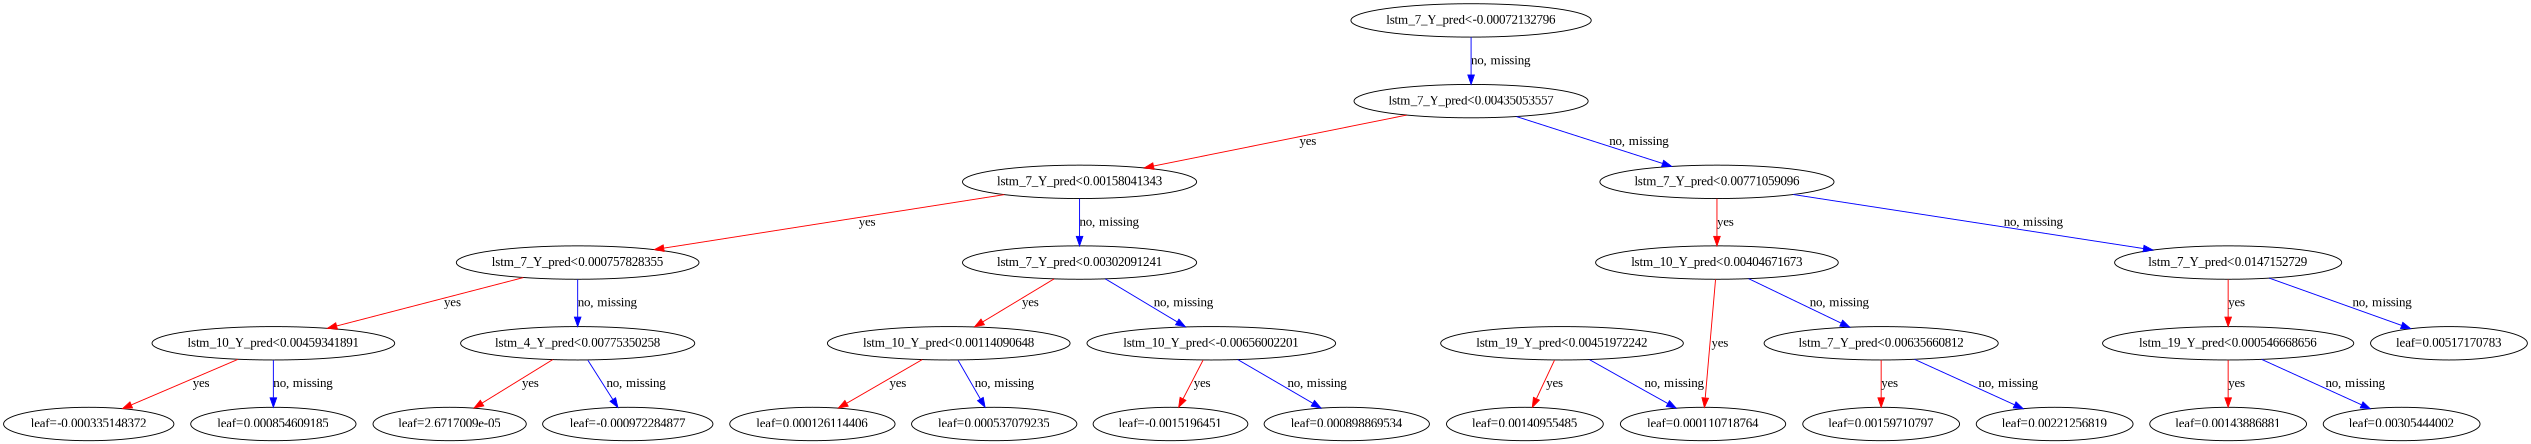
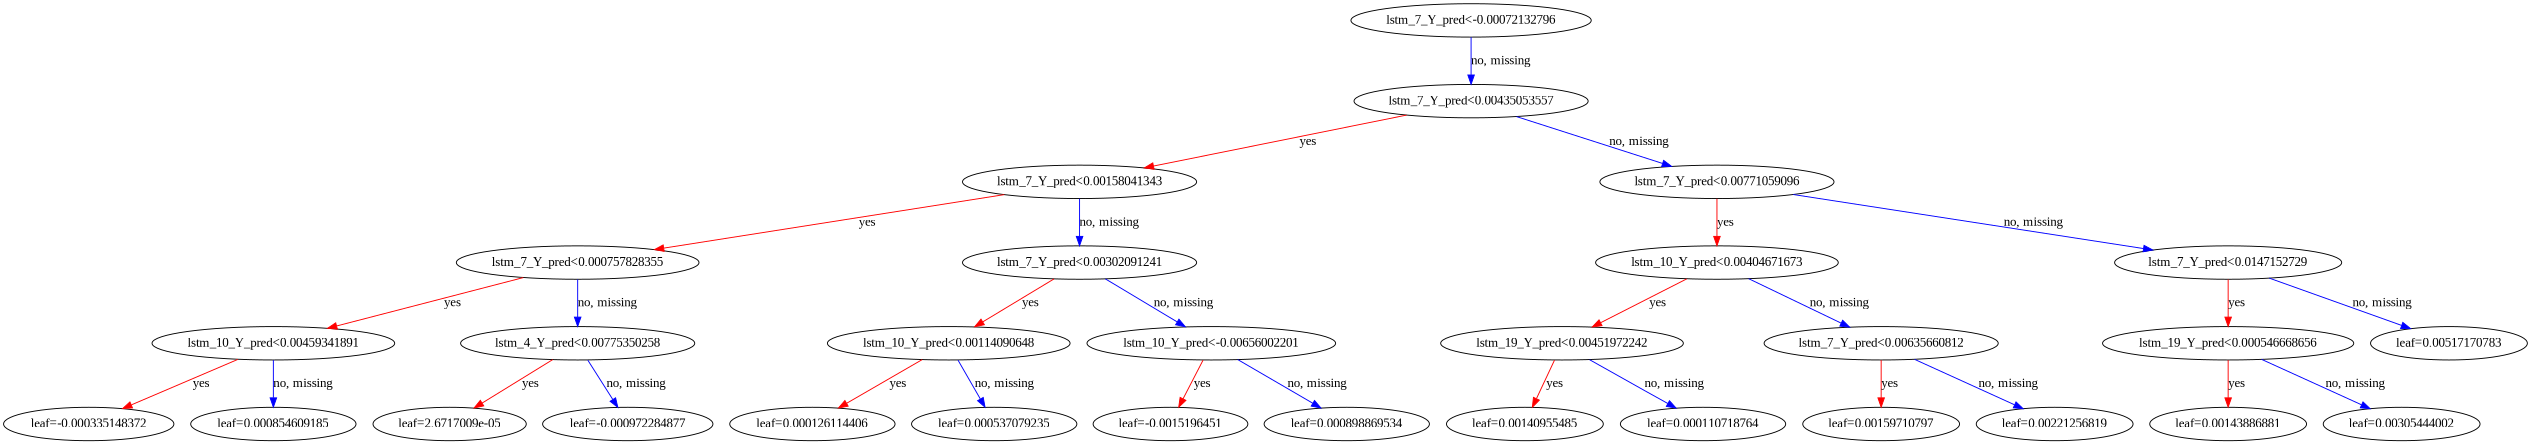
(1710, 339) -> (1644, 301)
